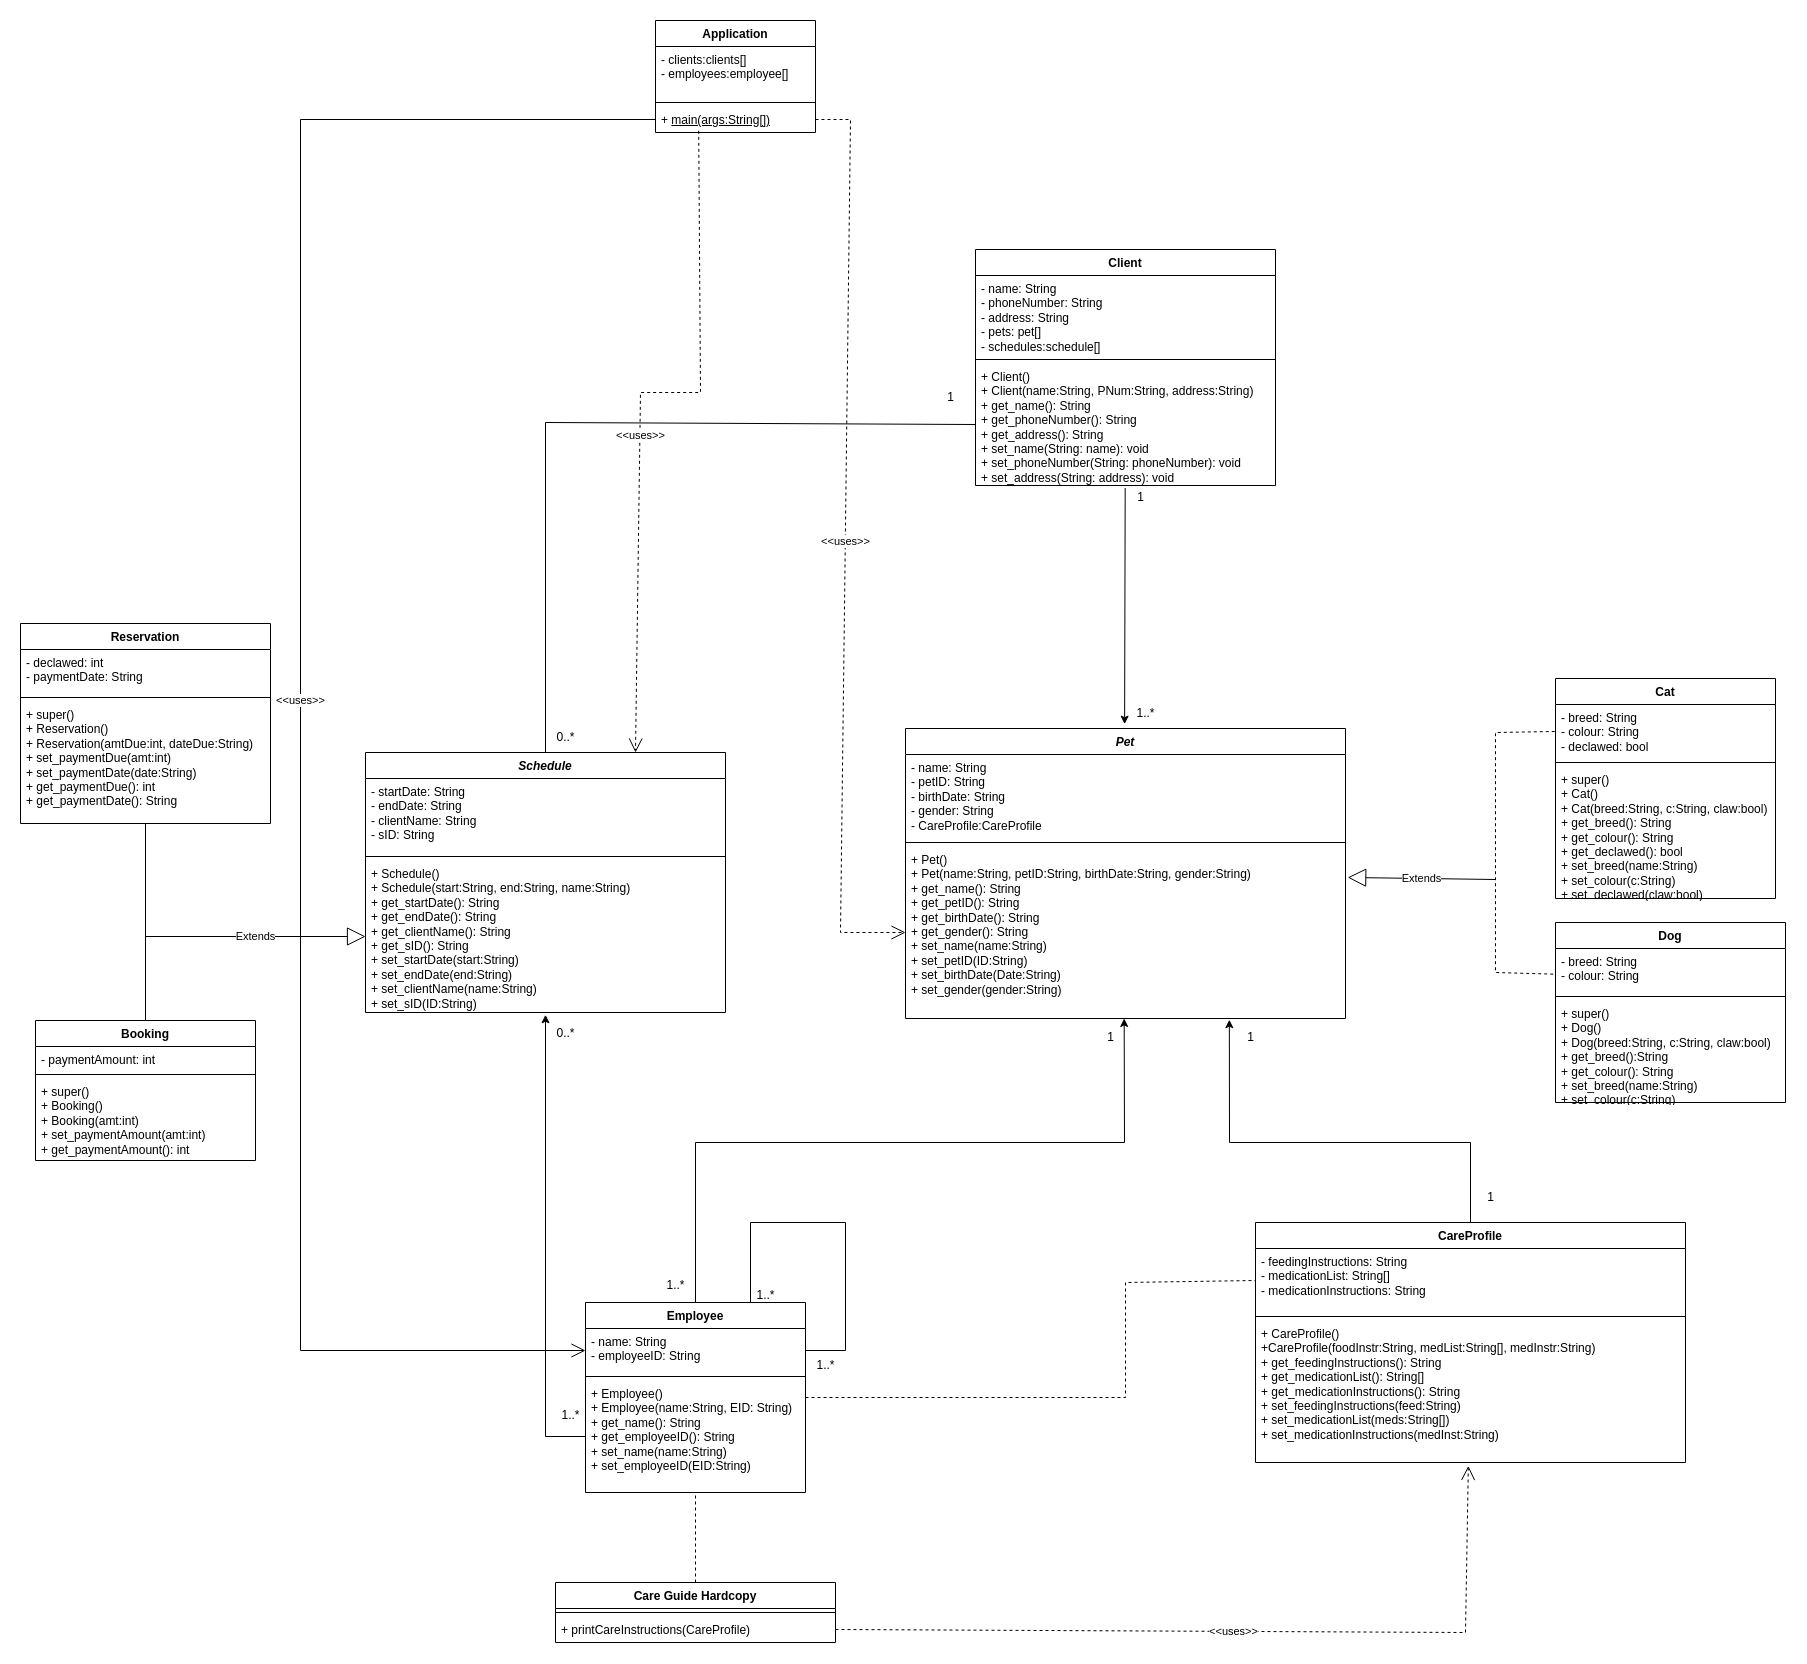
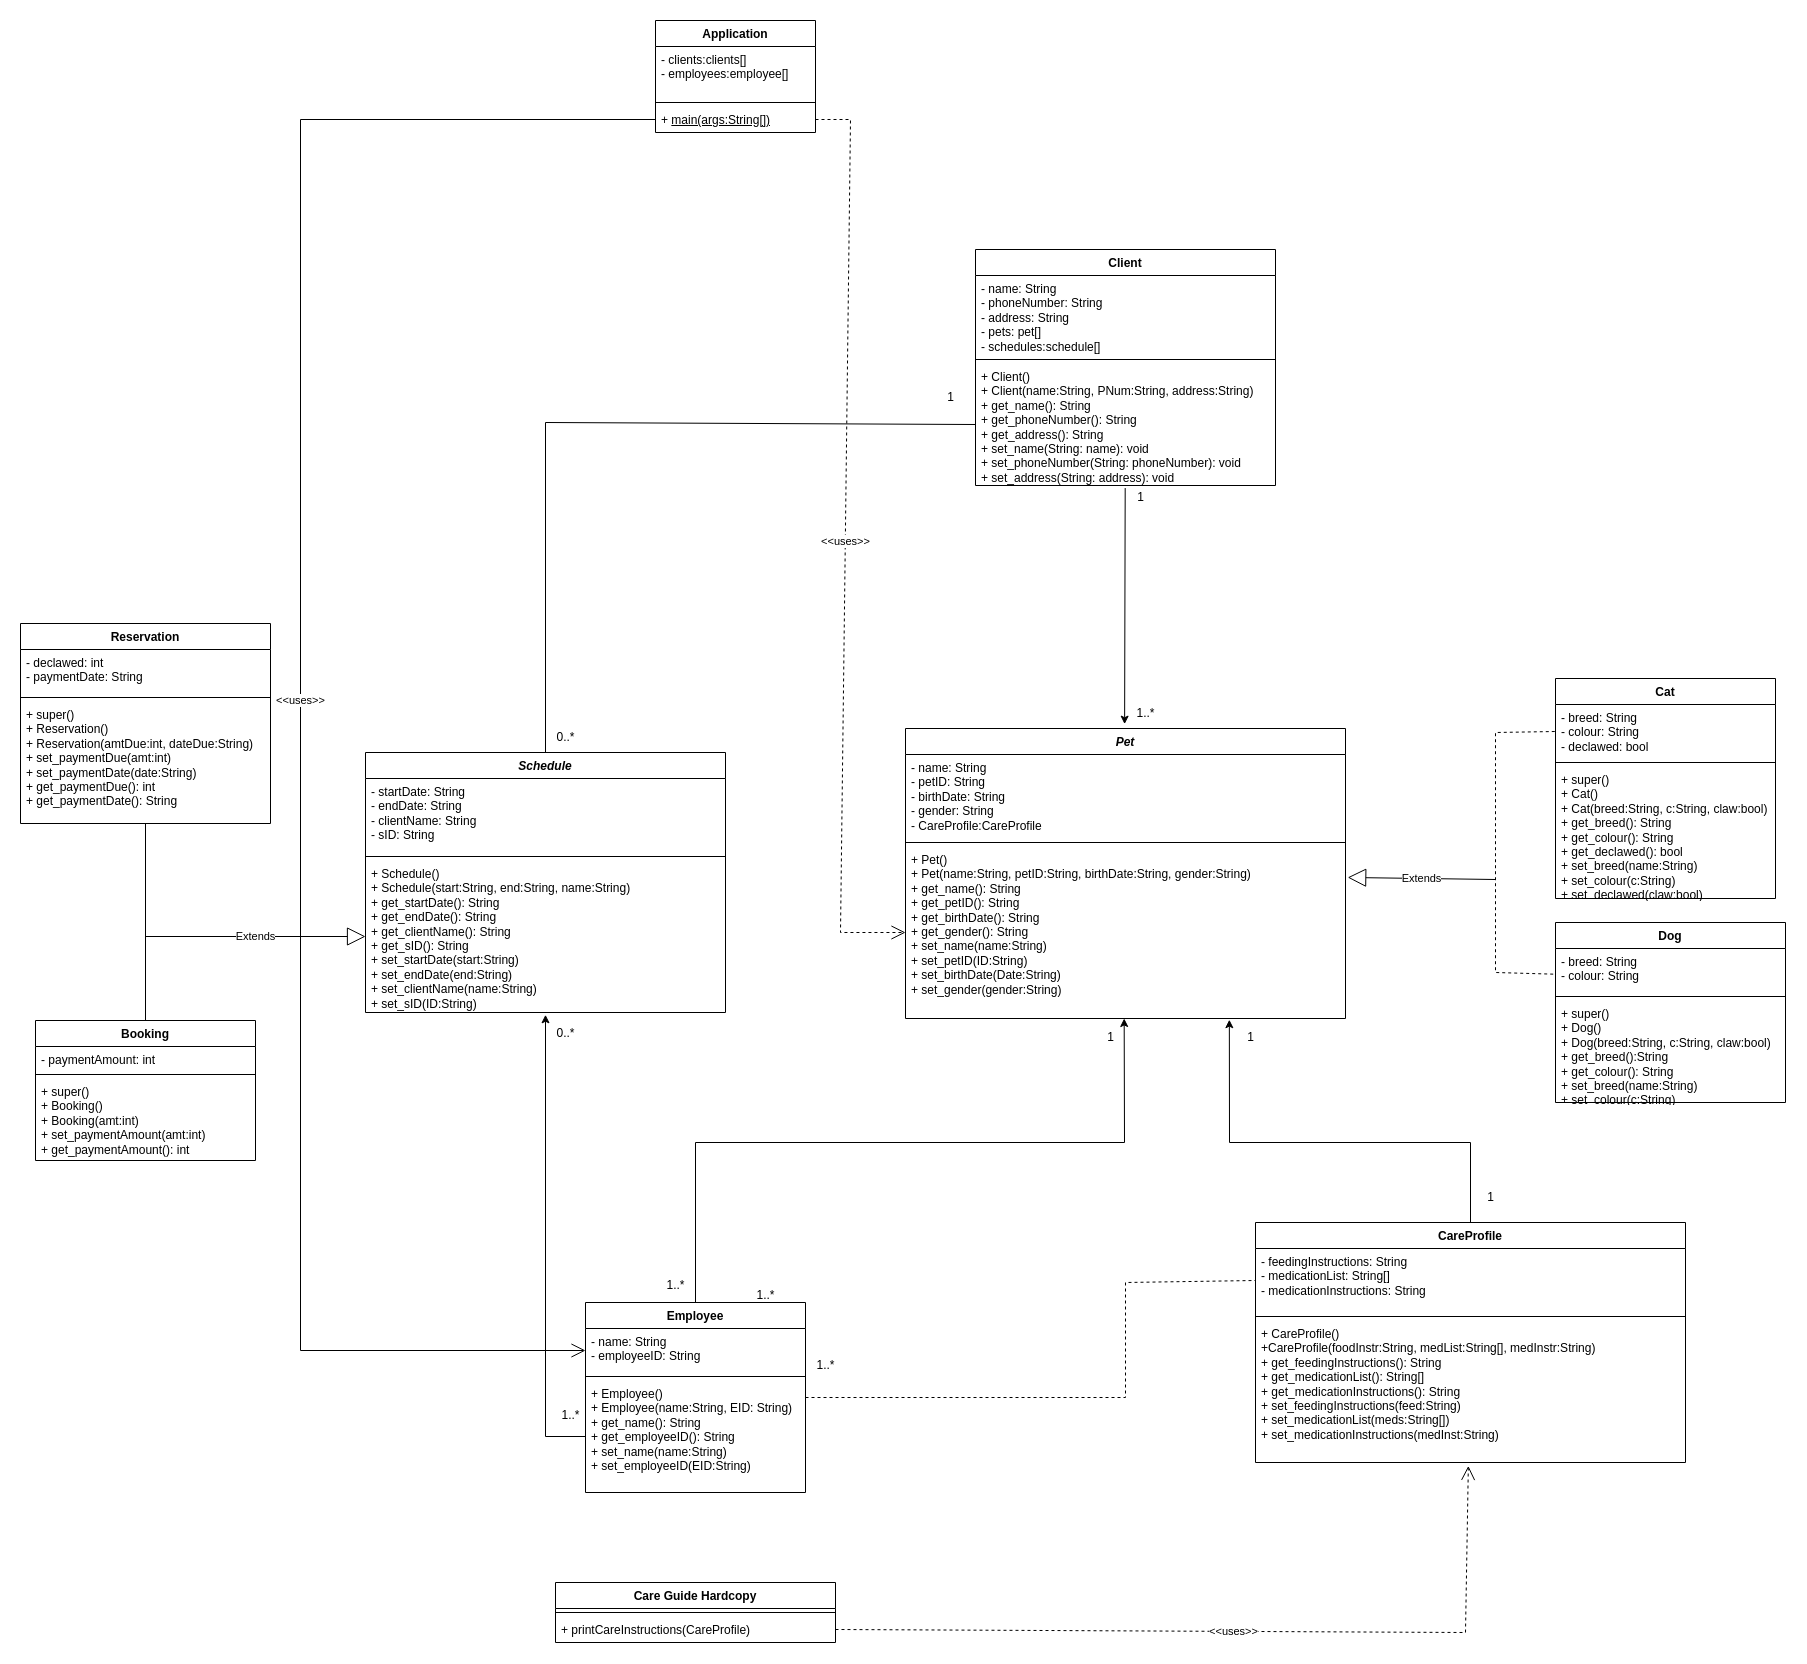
(640, 412) -> none
(841, 1223) -> none
(696, 1539) -> none
